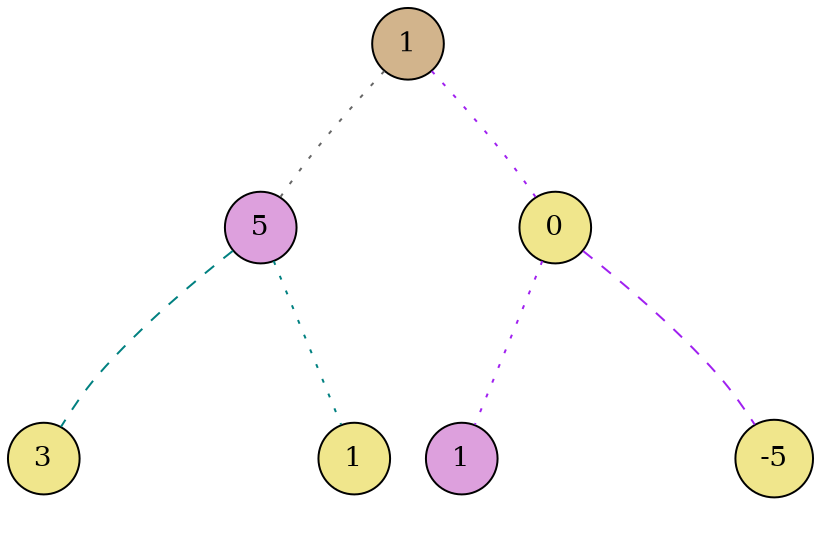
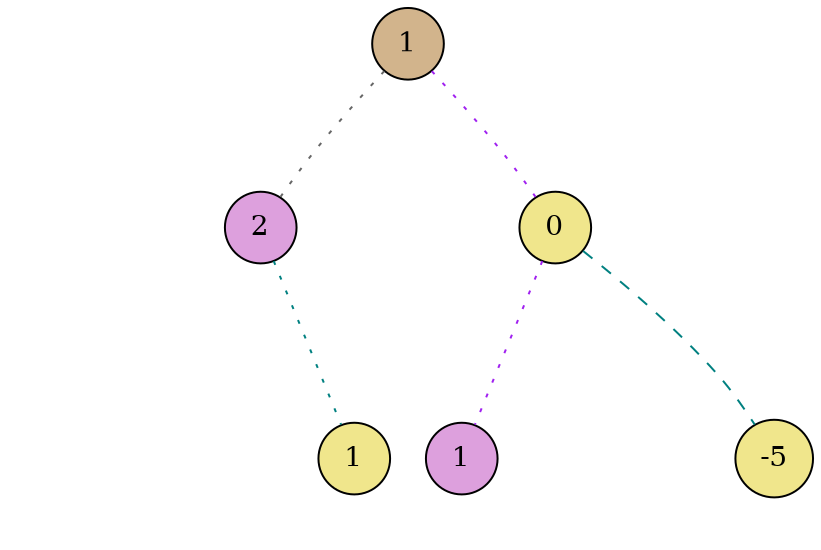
(261, 228) -> (261, 228)
(676, 331) -> (676, 331)
(44, 459) -> none
